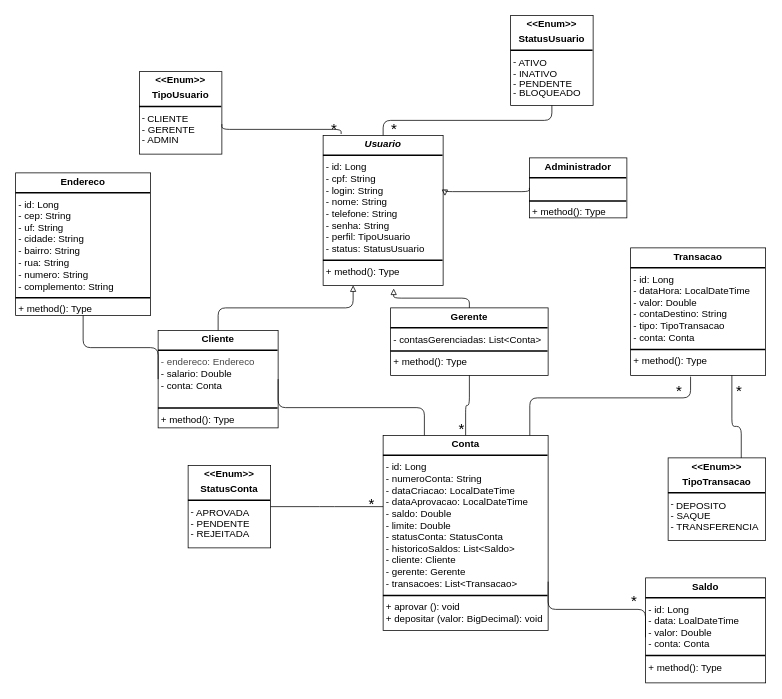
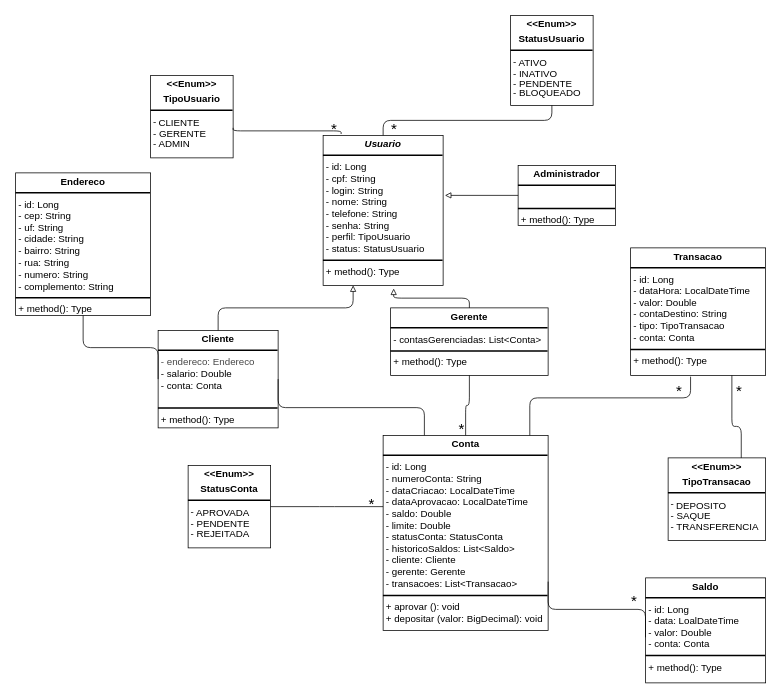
(180, 113) -> (192, 117)
(578, 188) -> (567, 195)
